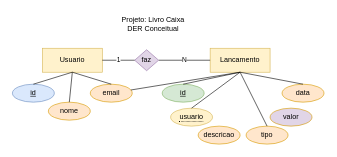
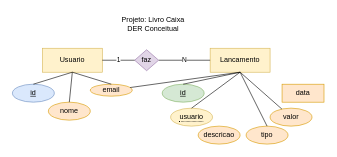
(273, 78) -> (262, 92)
(111, 93) -> (111, 90)
(303, 93) -> (303, 93)
(291, 117) -> (291, 117)
